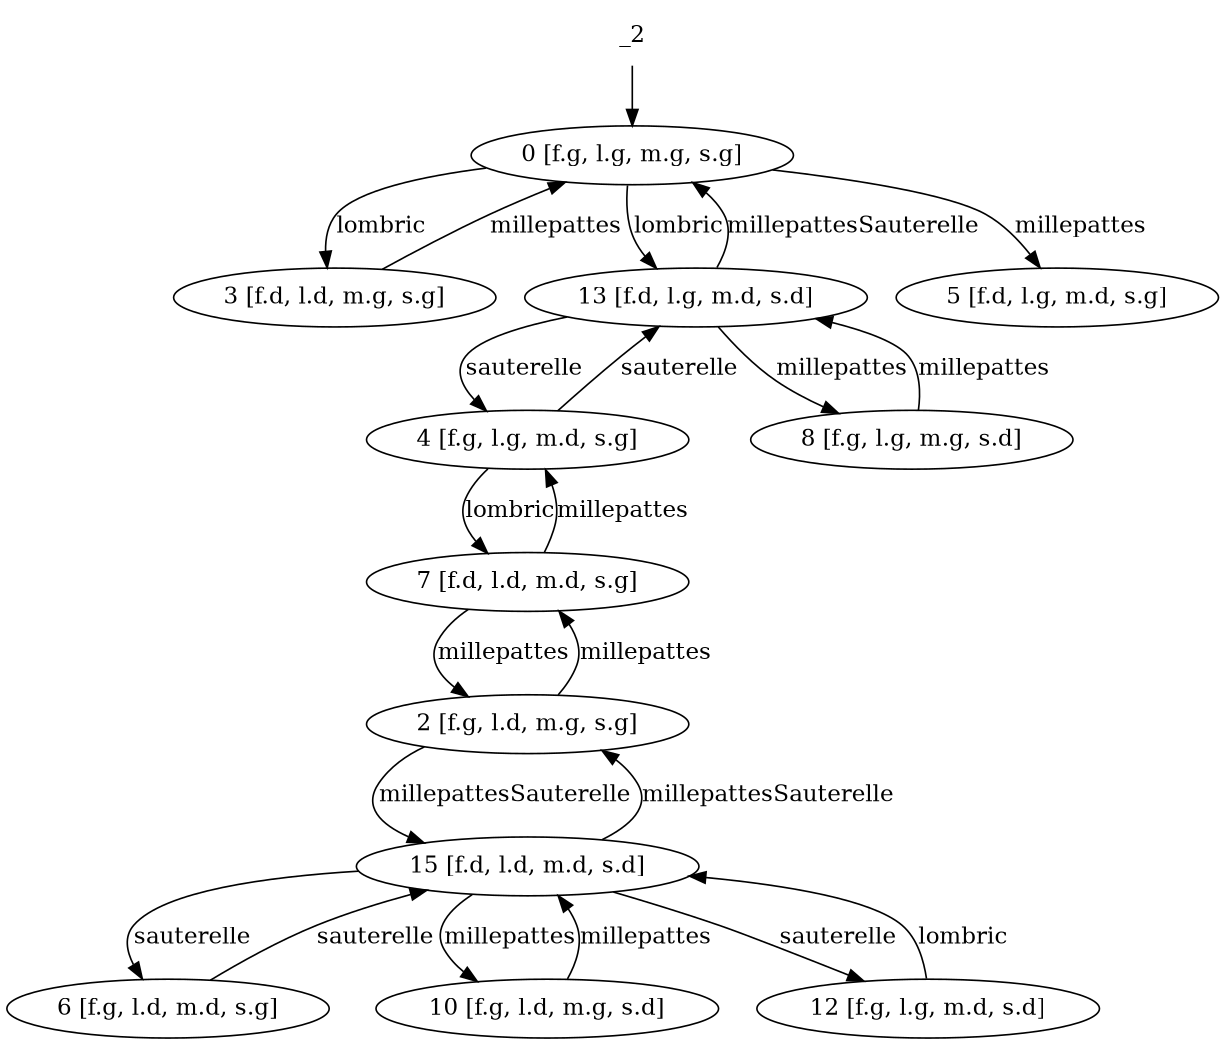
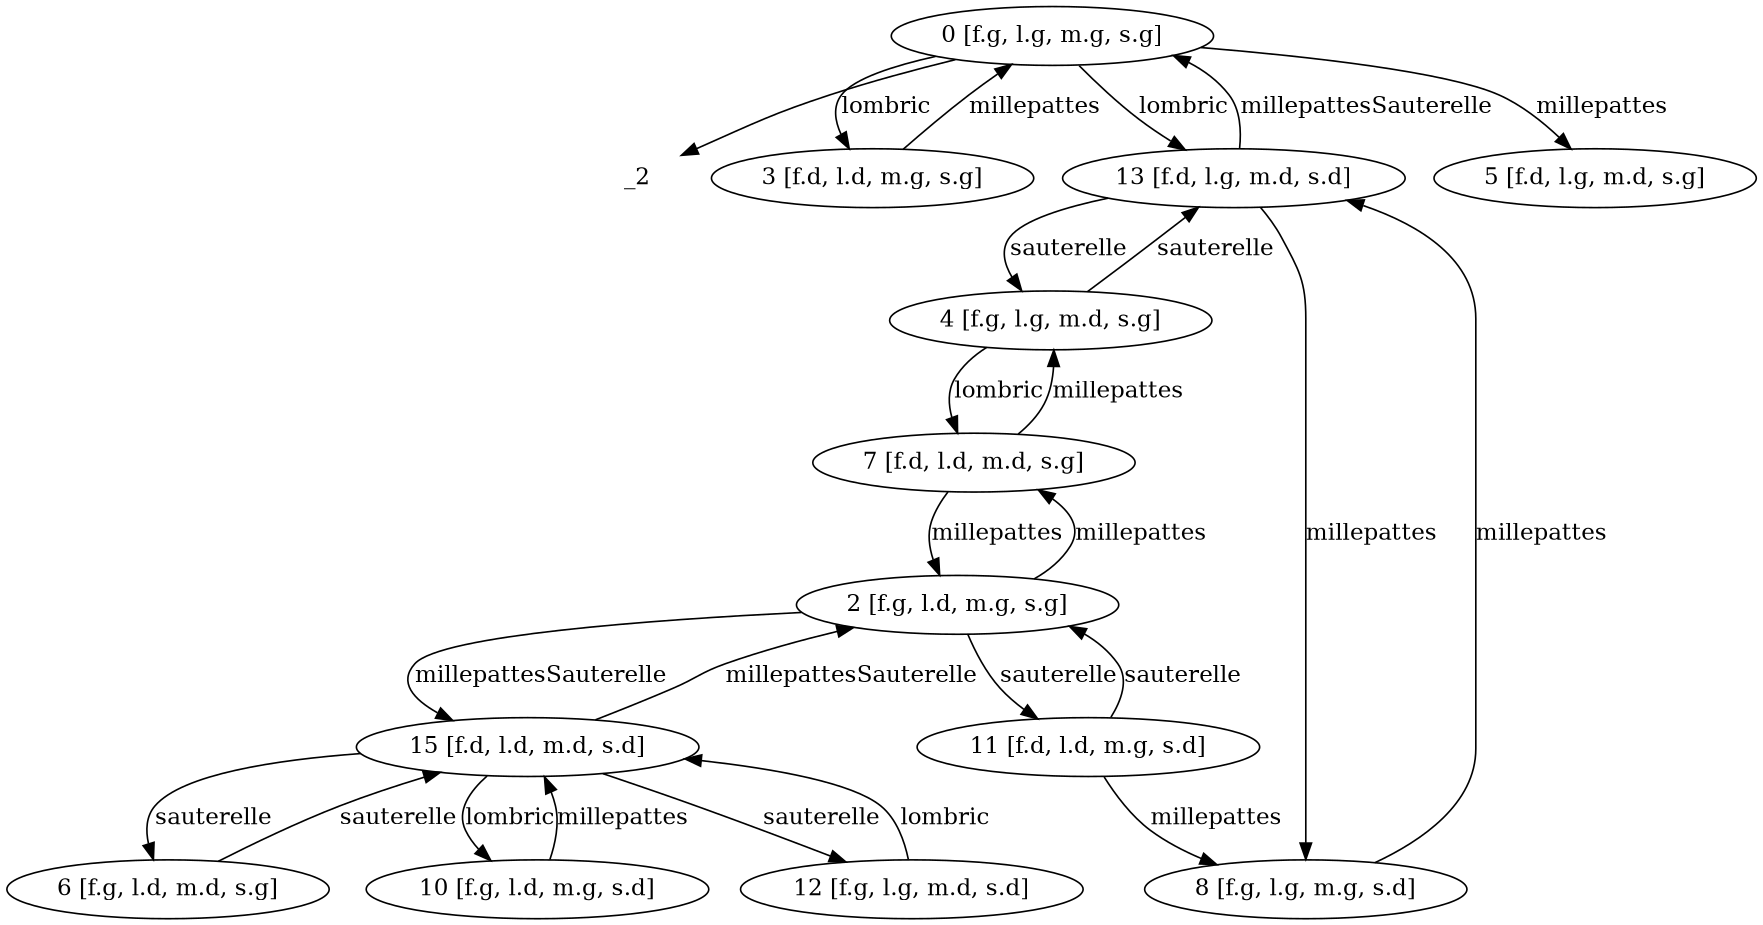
(632, 88) -> (824, 97)
none -> (1088, 747)
(511, 938) -> (511, 818)
